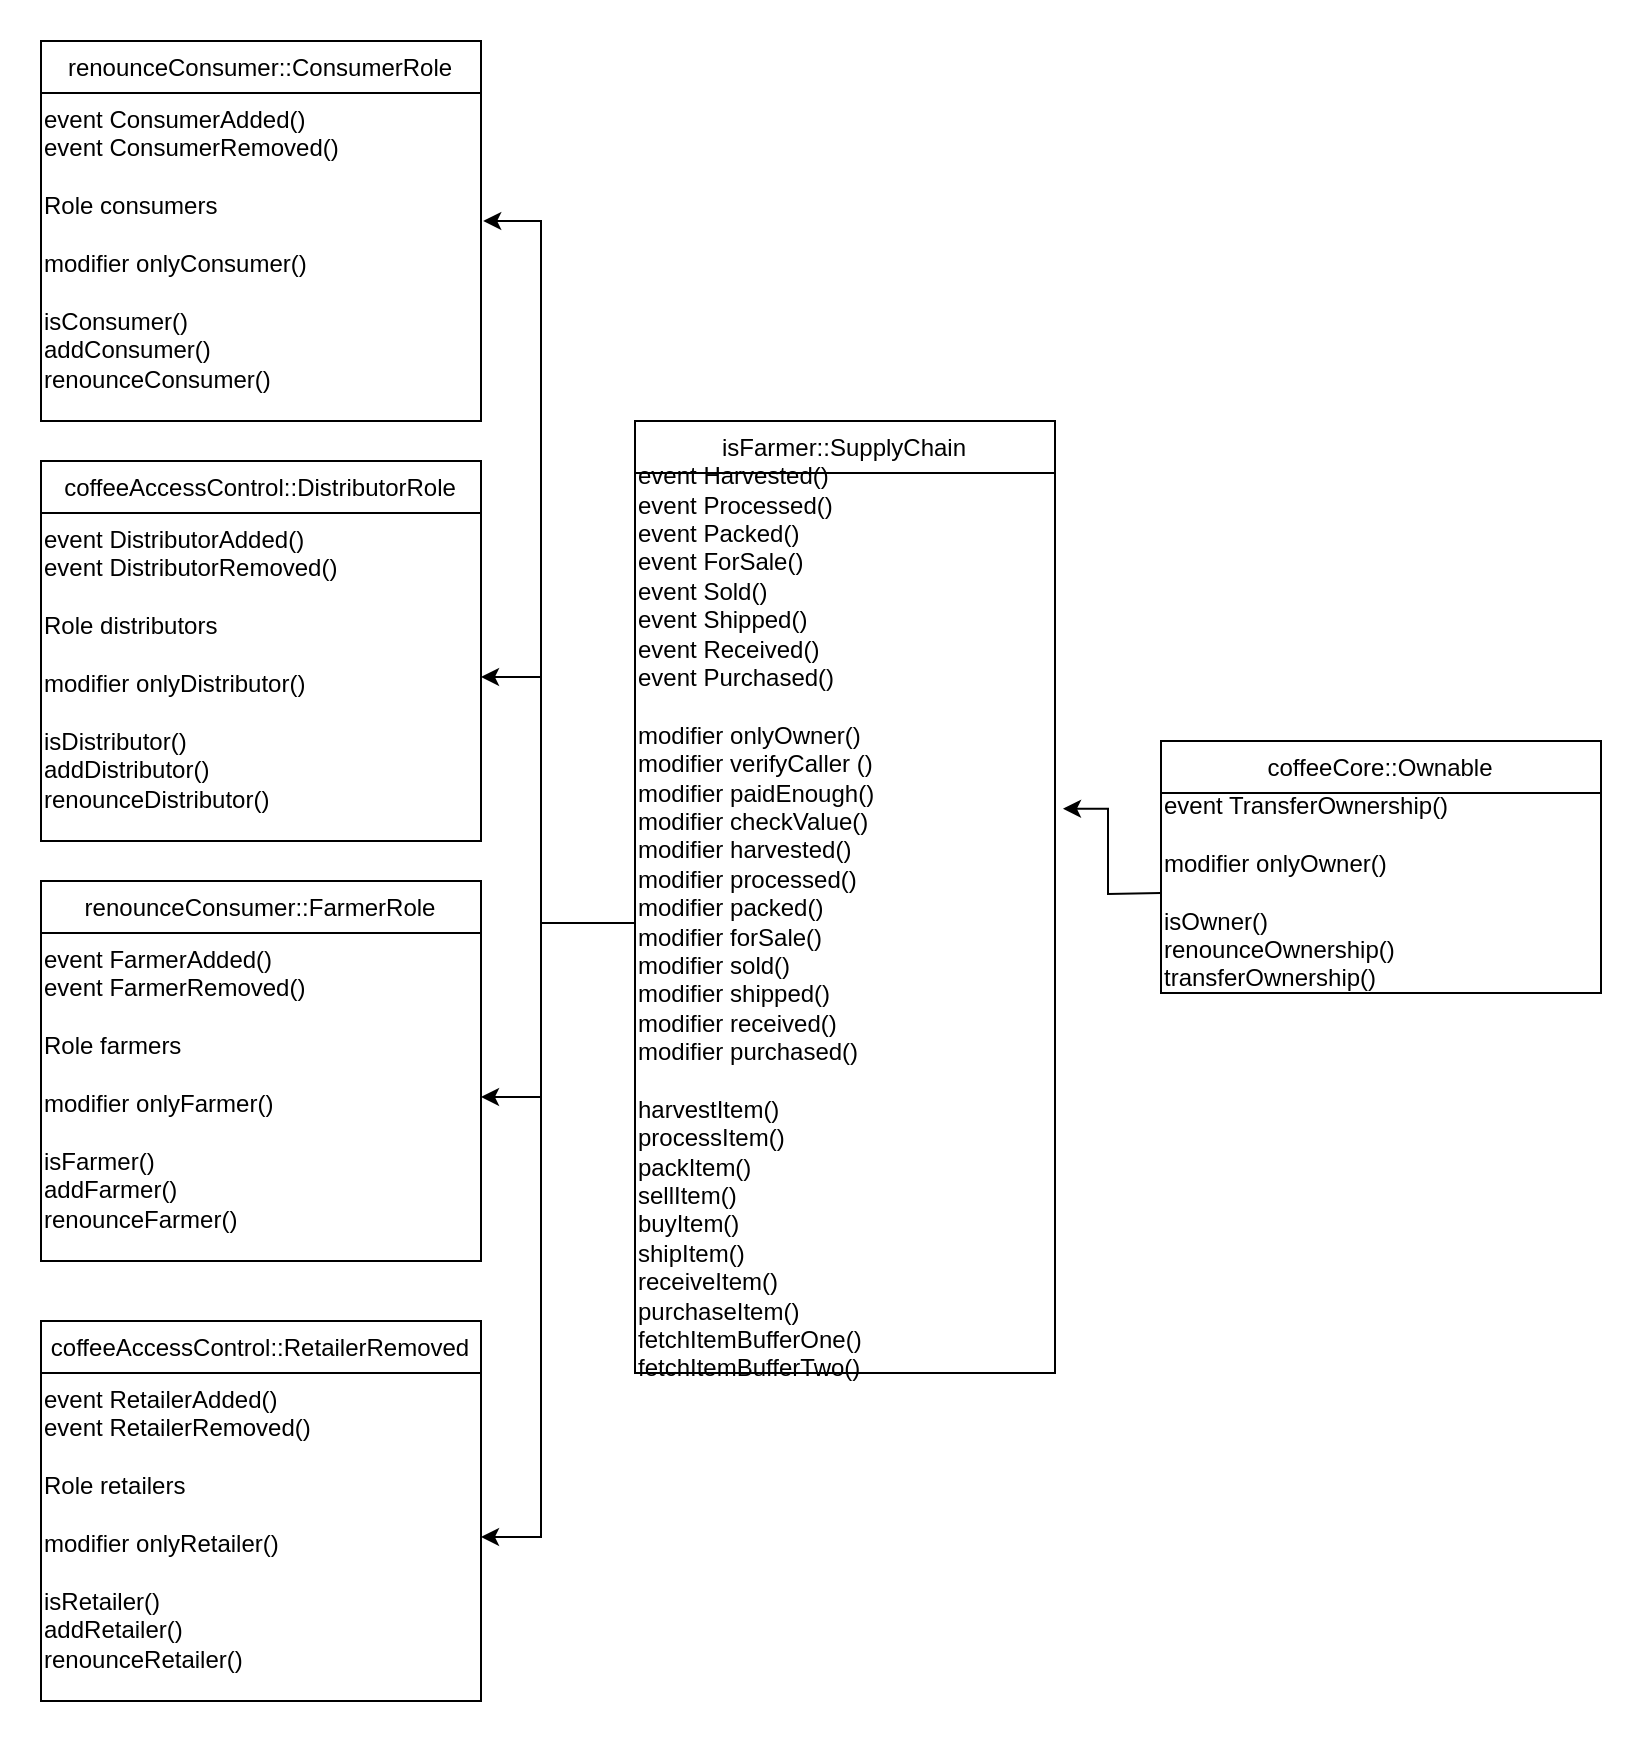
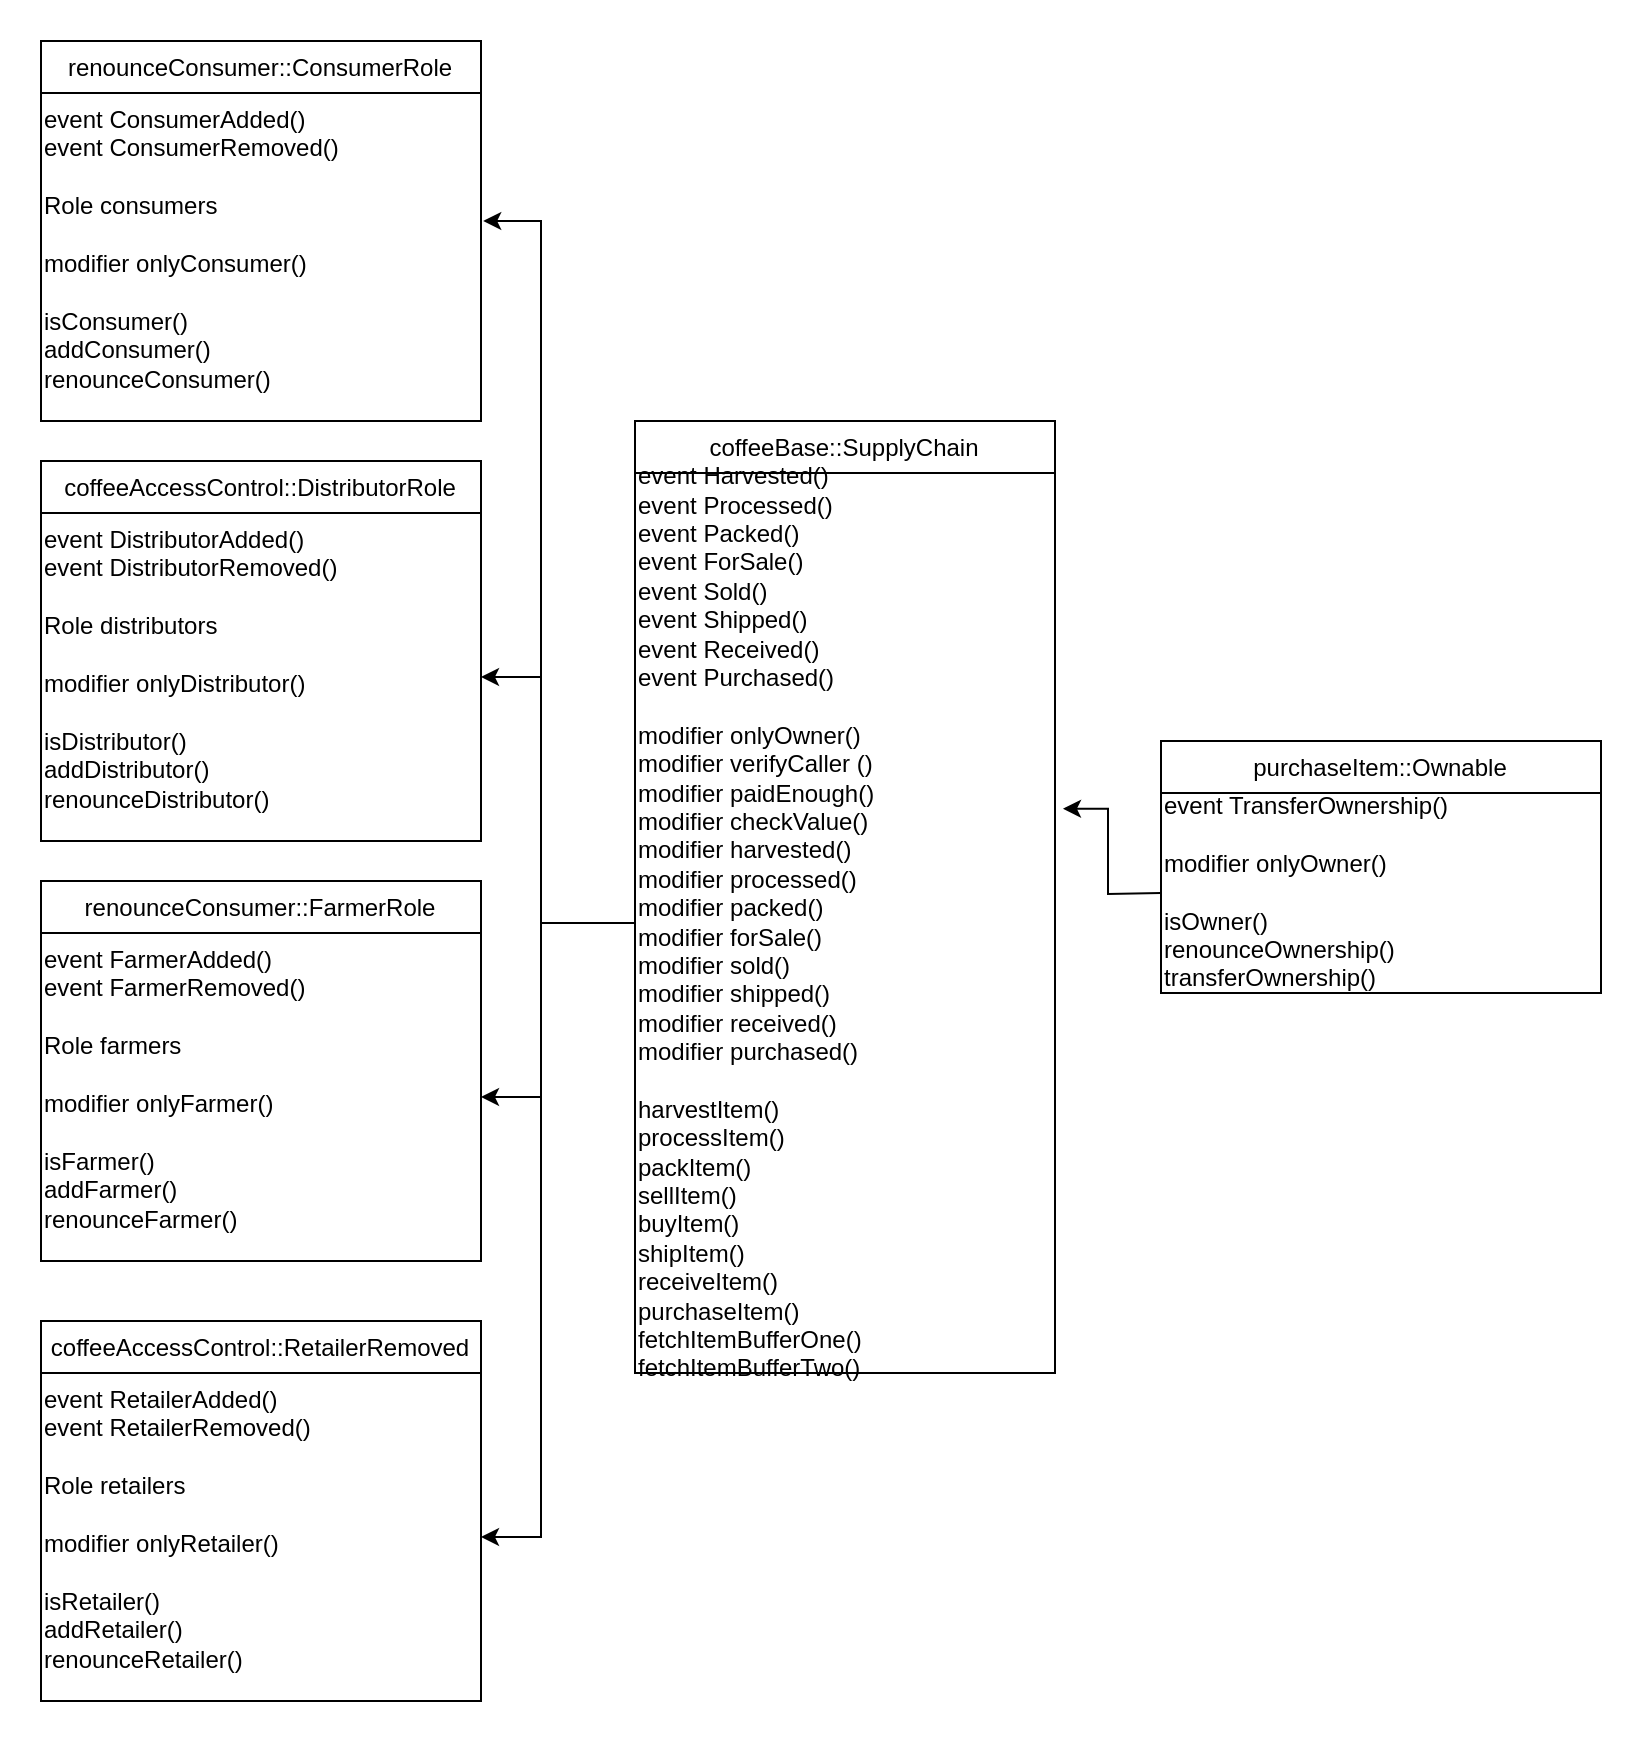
(844, 448) -> (844, 448)
(1380, 768) -> (1380, 768)
